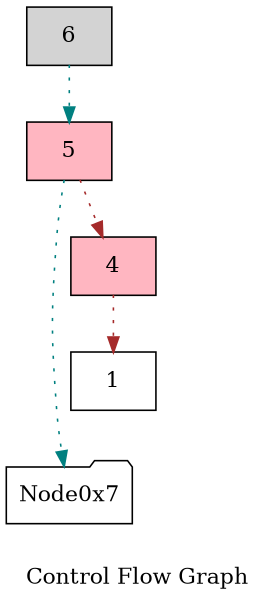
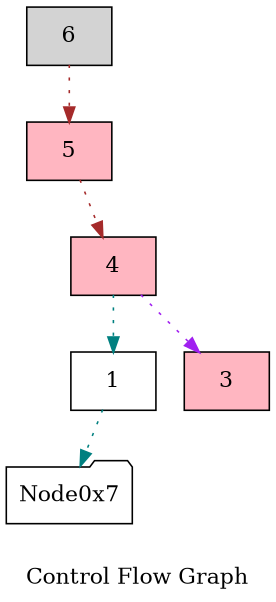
(69, 86) -> (69, 86)
(53, 315) -> (94, 431)
(113, 316) -> (113, 316)
none -> (227, 381)
